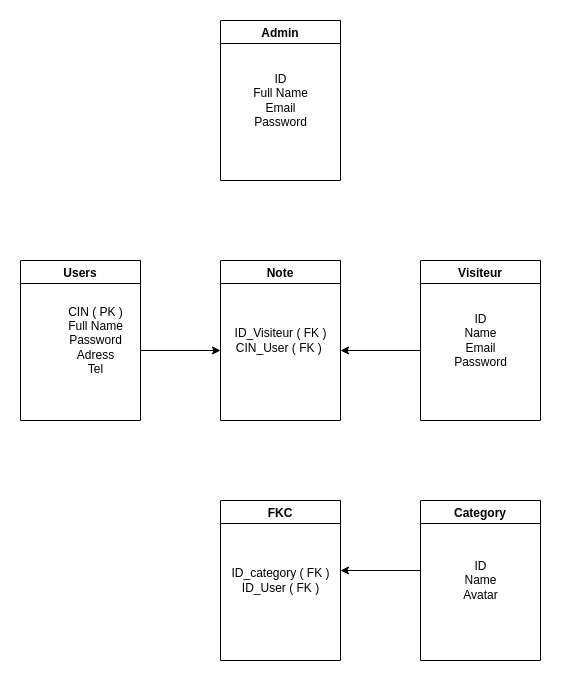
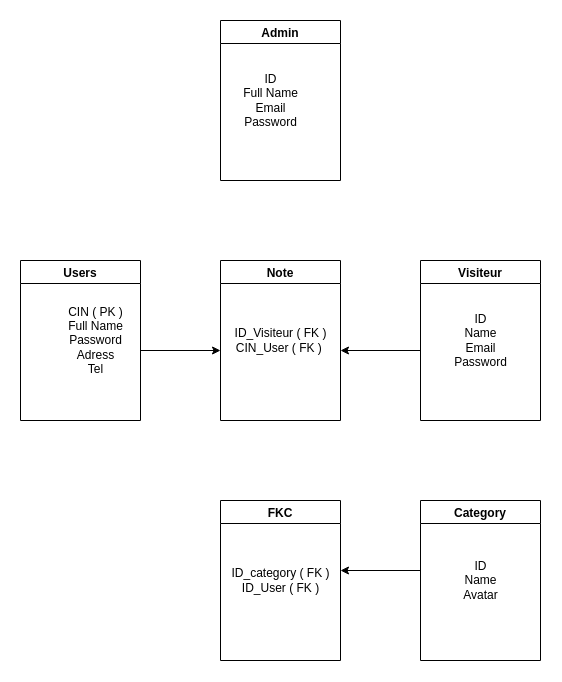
(281, 101) -> (271, 101)
